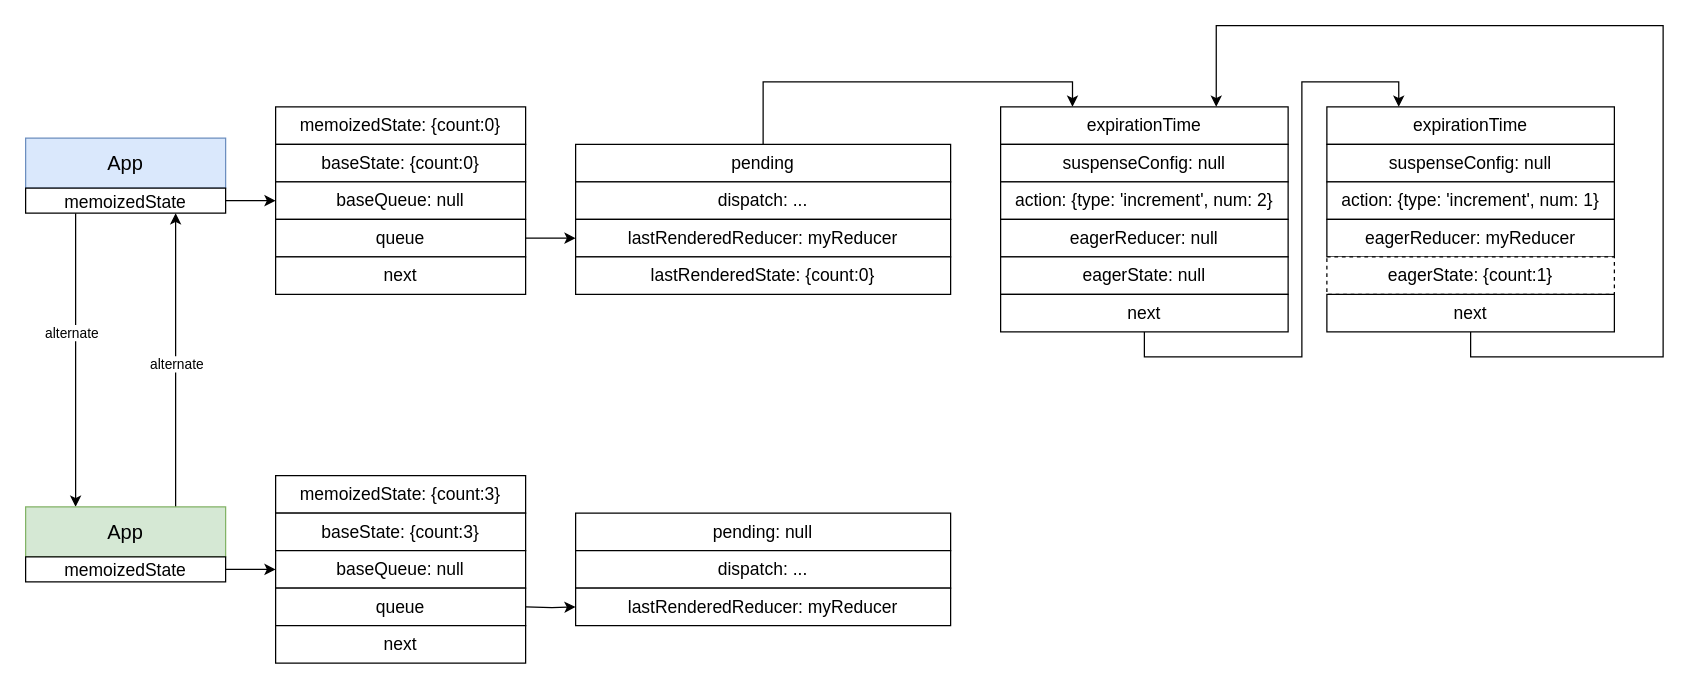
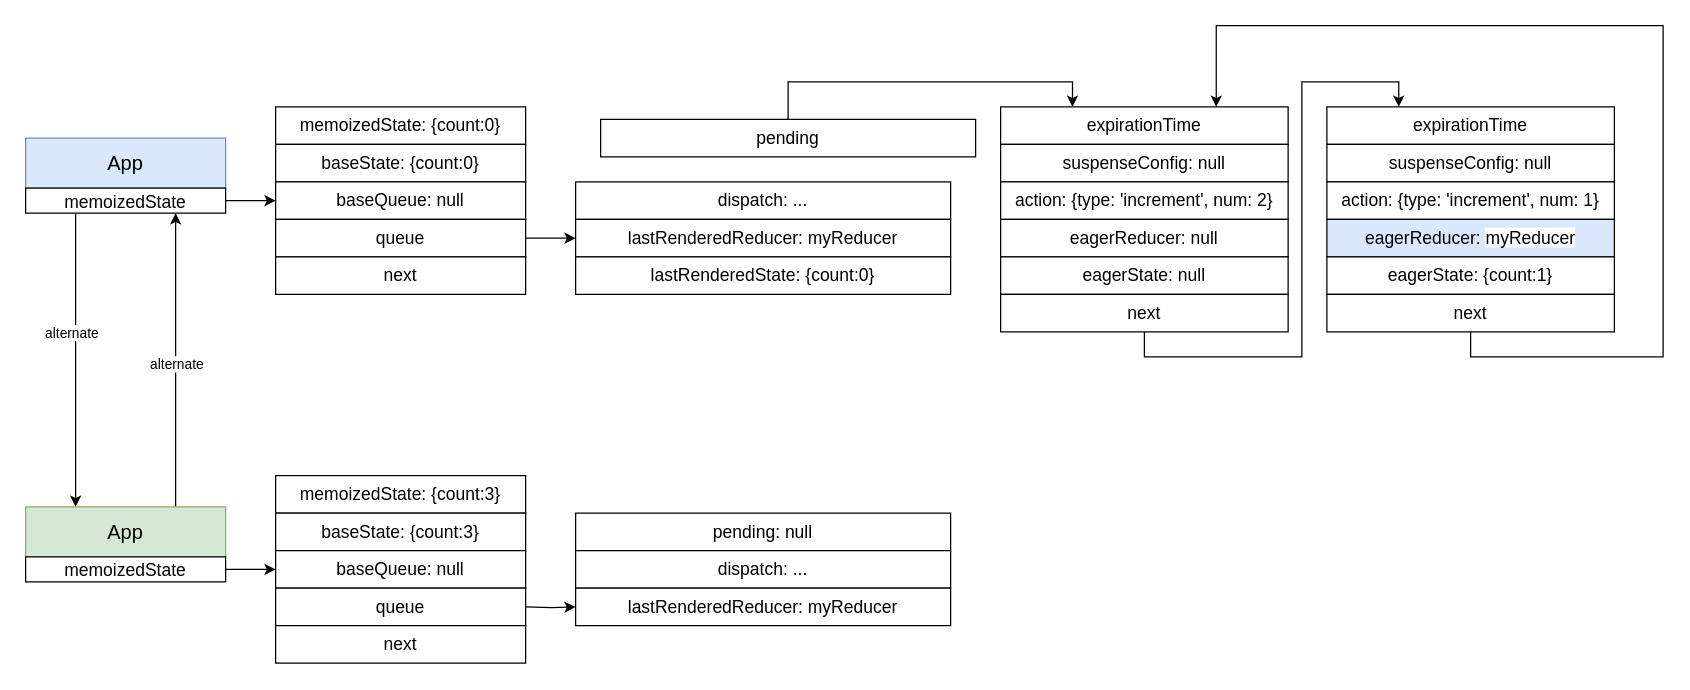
(763, 163) -> (788, 138)
(1471, 238) -> (1471, 238)
(1471, 276) -> (1471, 276)
